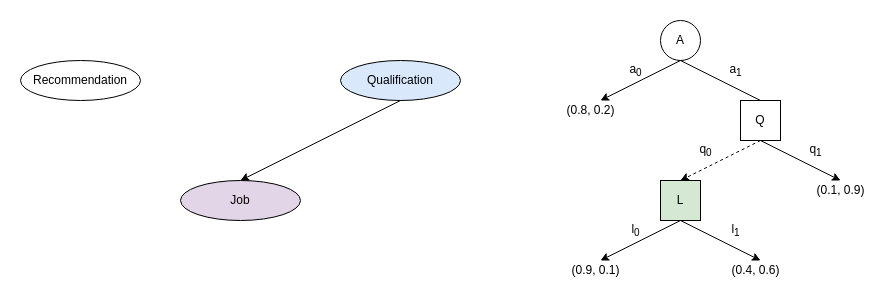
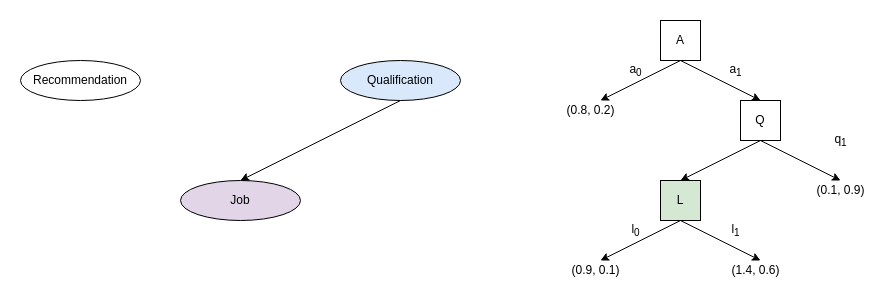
(681, 41) -> (681, 41)
(755, 98) -> (753, 97)
(706, 151) -> none
(816, 151) -> (841, 141)
(722, 160) -> (722, 160)
(756, 271) -> (756, 271)
